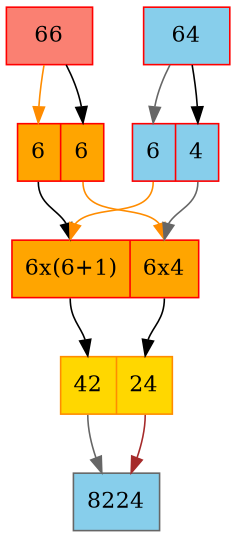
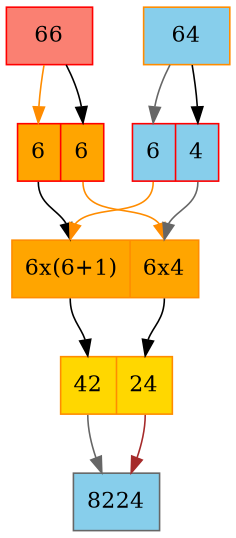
(187, 36) -> (187, 36)
(105, 269) -> (105, 269)
